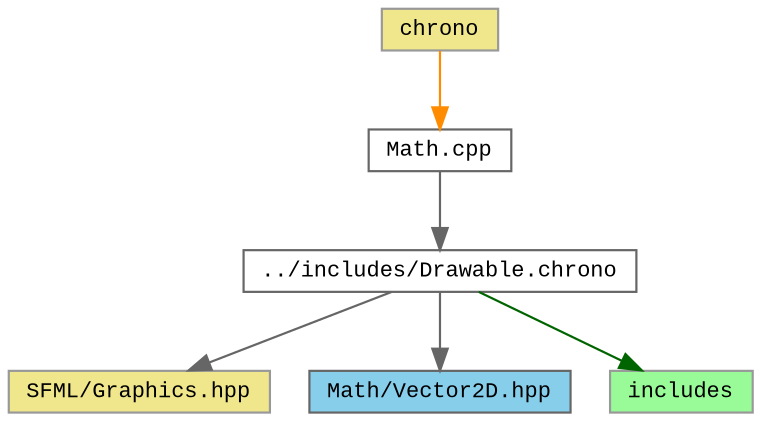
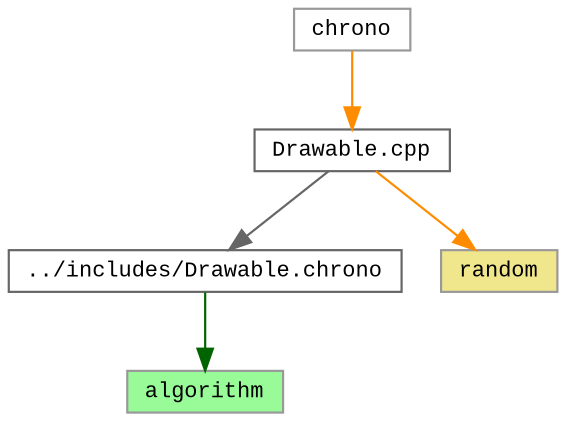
(440, 30) -> (352, 30)
(440, 150) -> (352, 150)
none -> (499, 271)
(139, 392) -> none
(440, 392) -> none
(681, 392) -> (205, 392)
